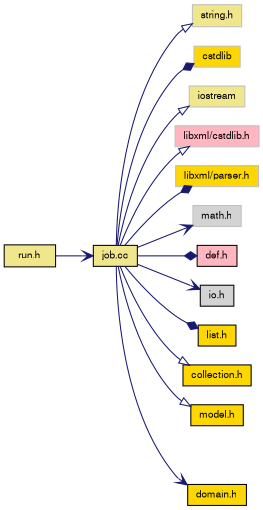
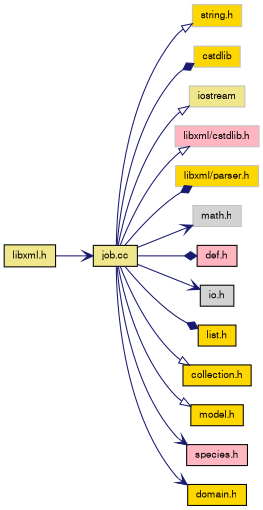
(217, 16) -> (217, 16)
(30, 256) -> (30, 256)
none -> (217, 455)
